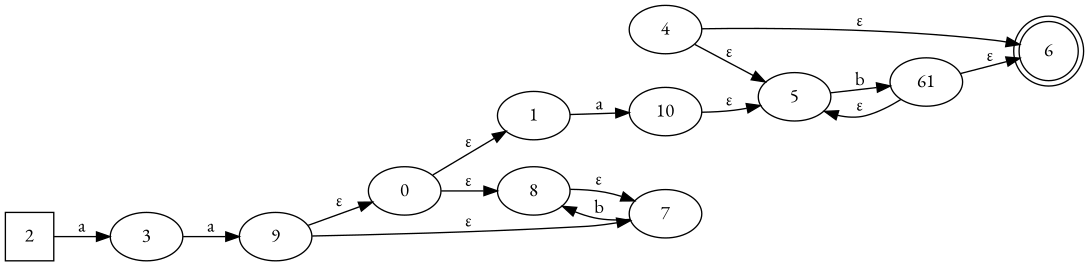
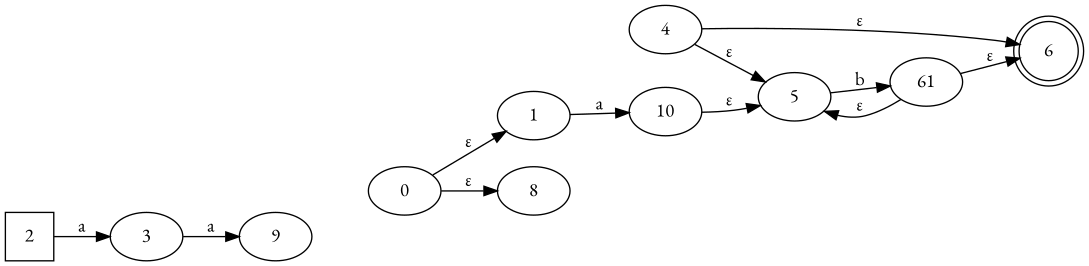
(666, 214) -> none
(334, 216) -> none
